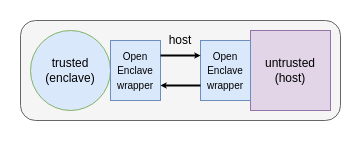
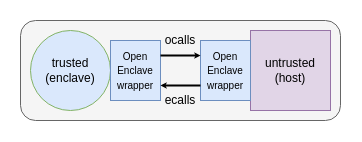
(181, 41) -> (181, 41)
none -> (181, 101)
